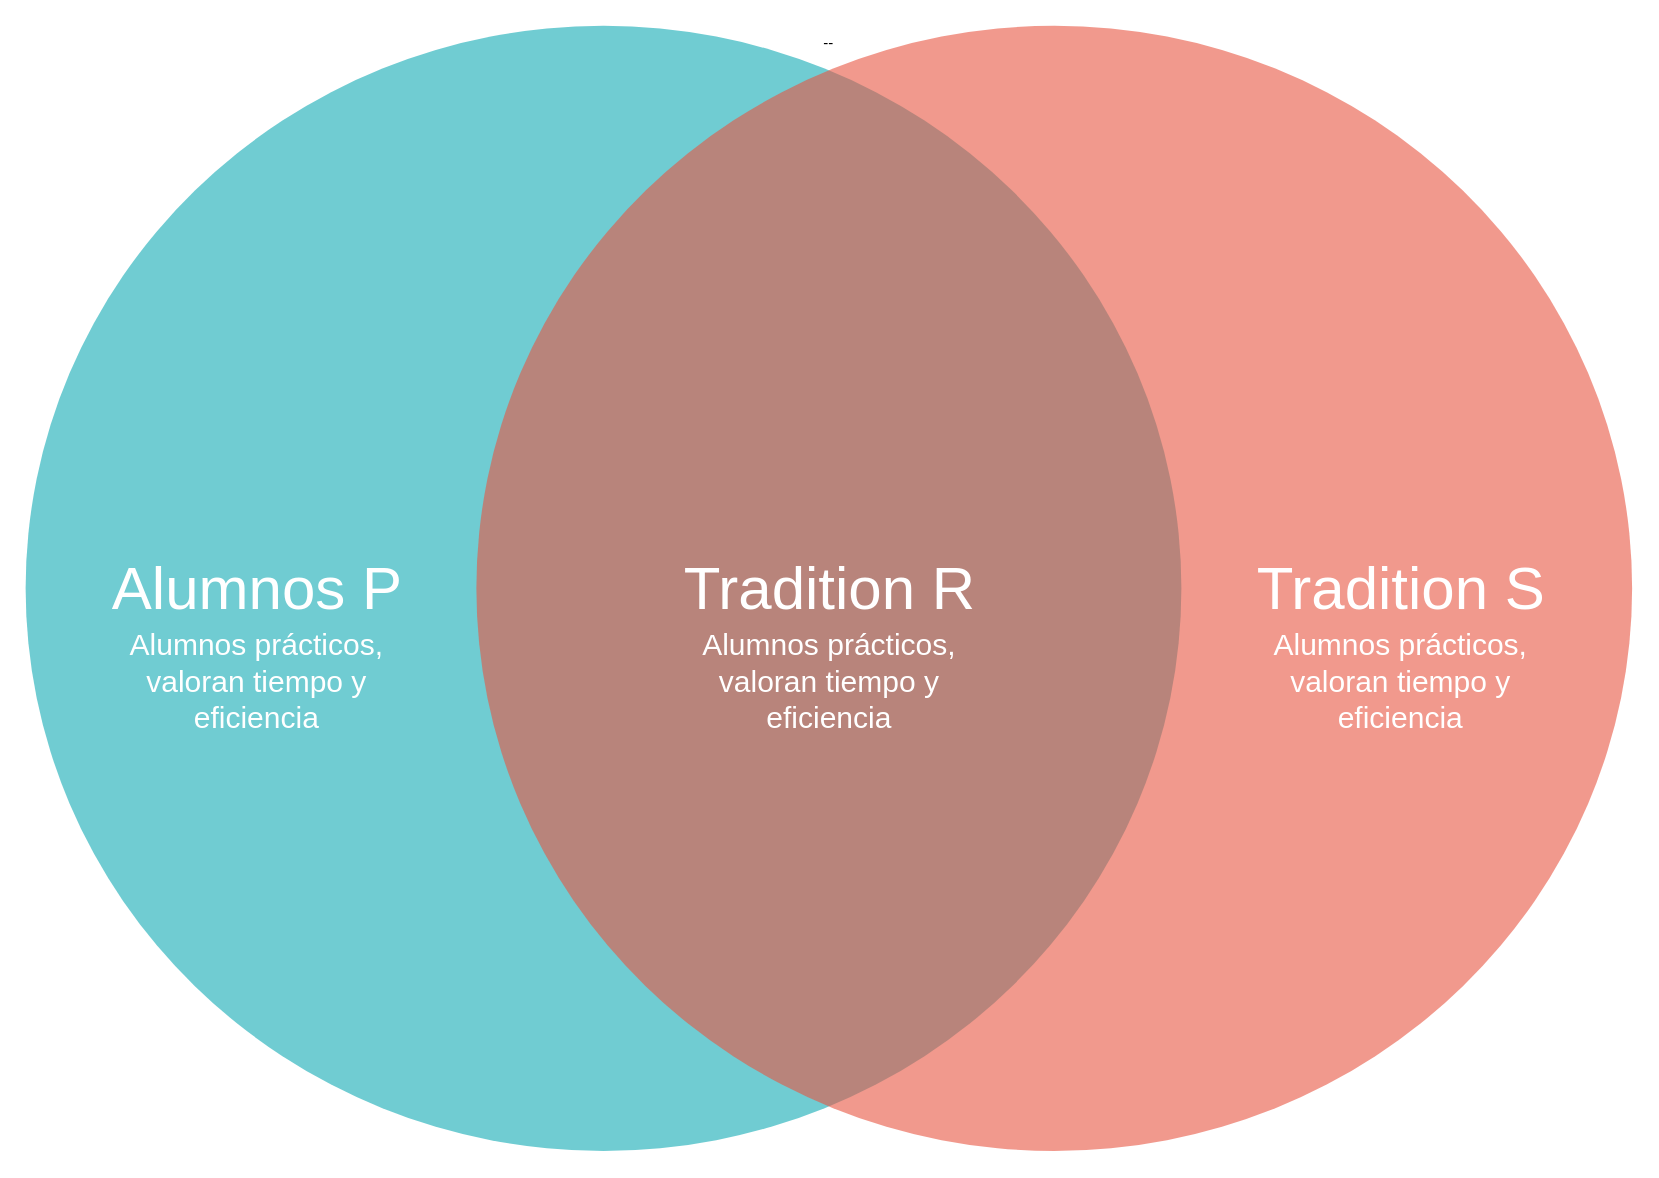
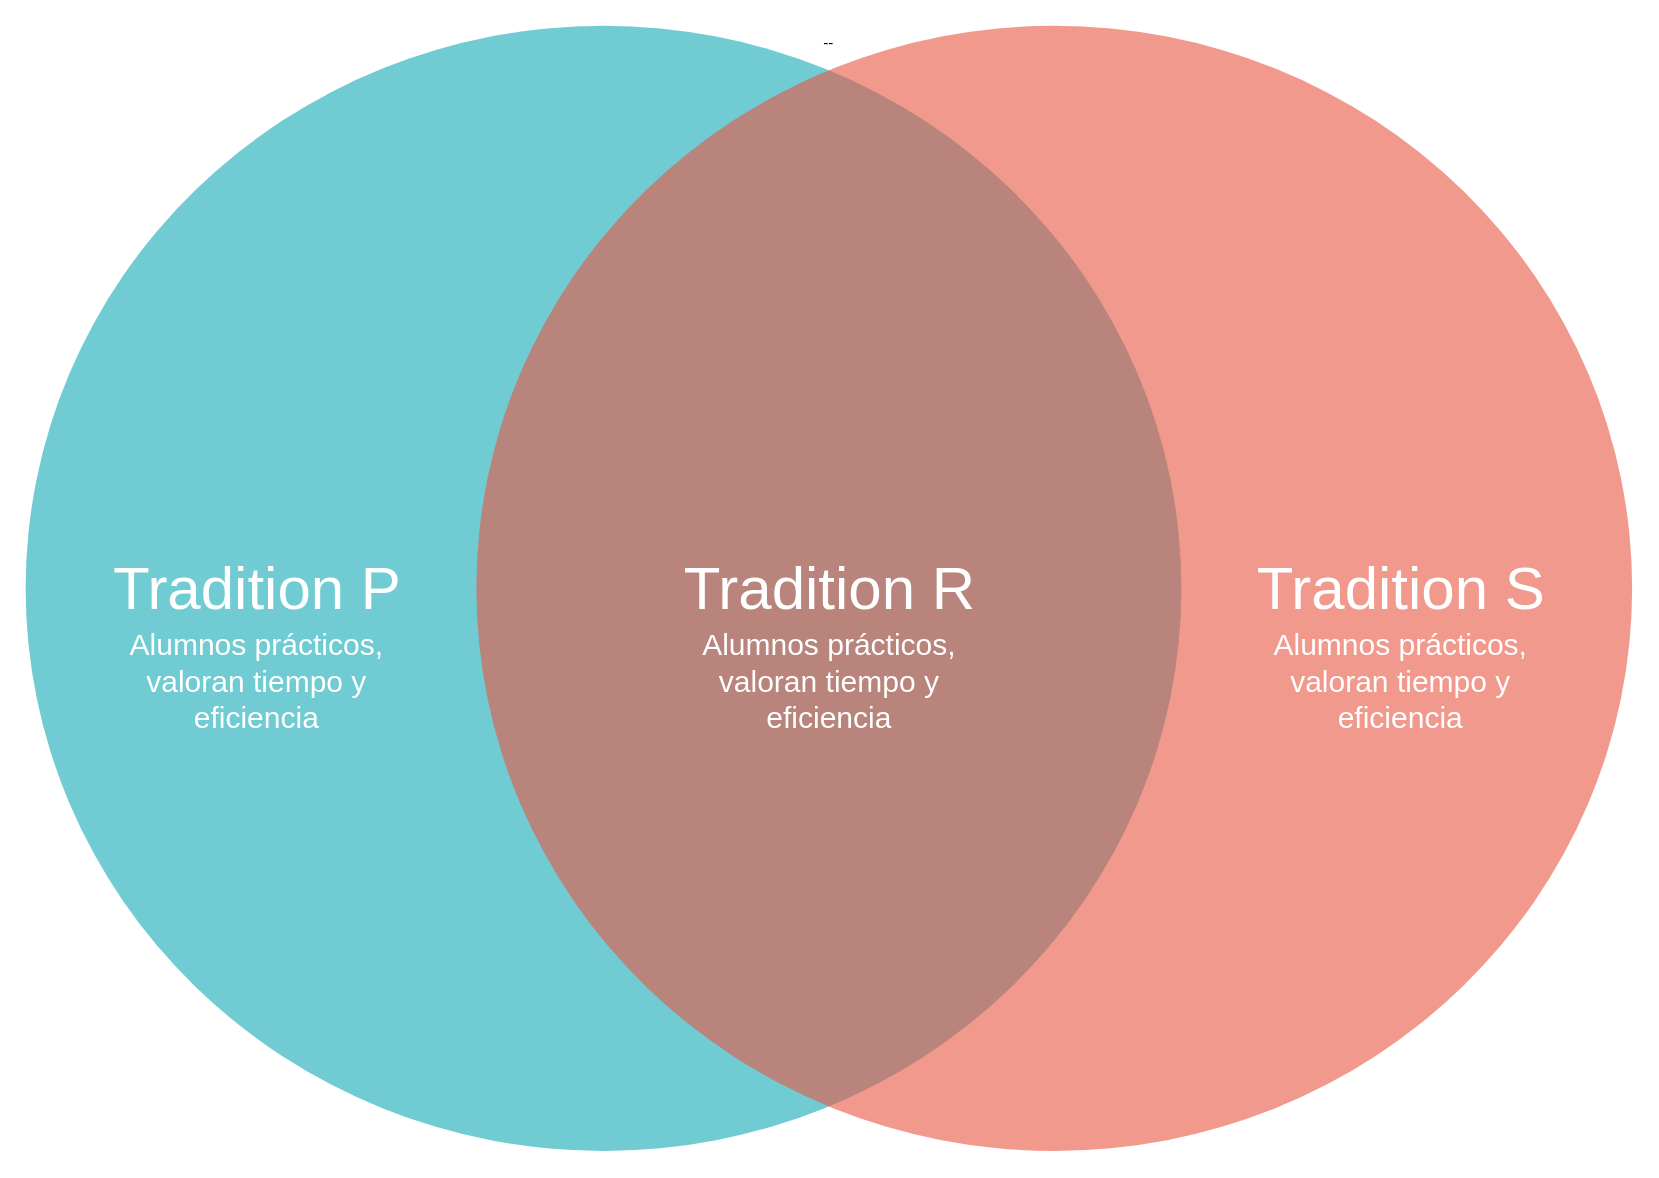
(258, 588) -> (258, 588)
